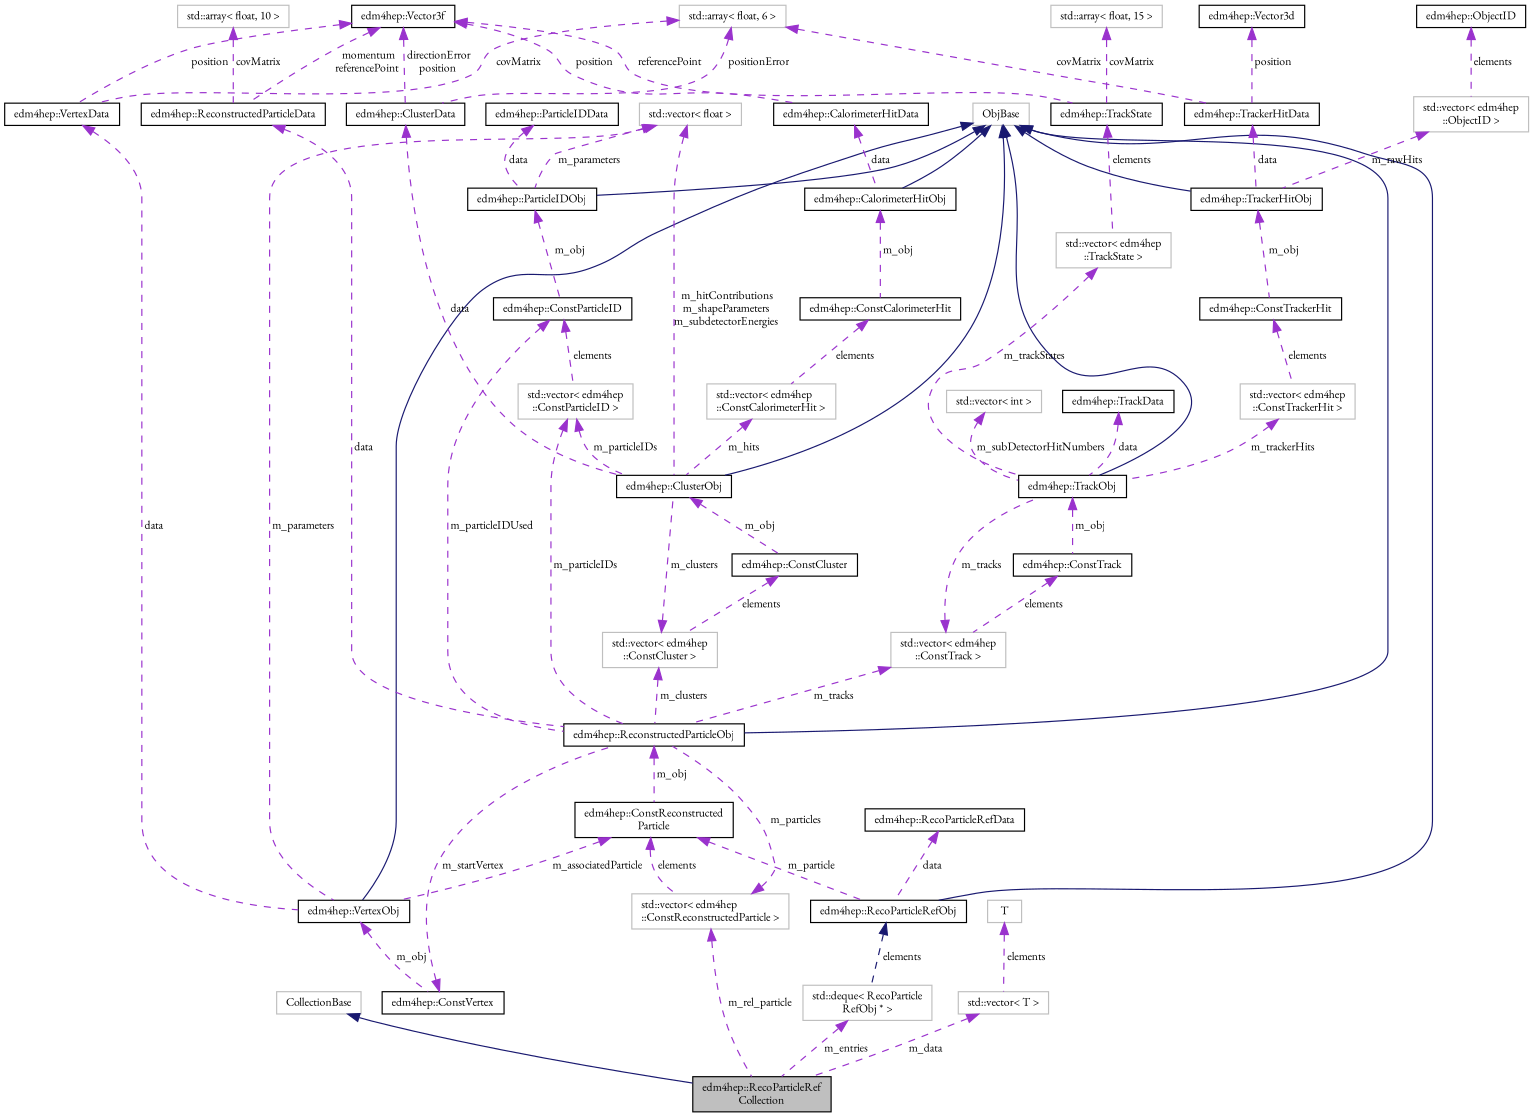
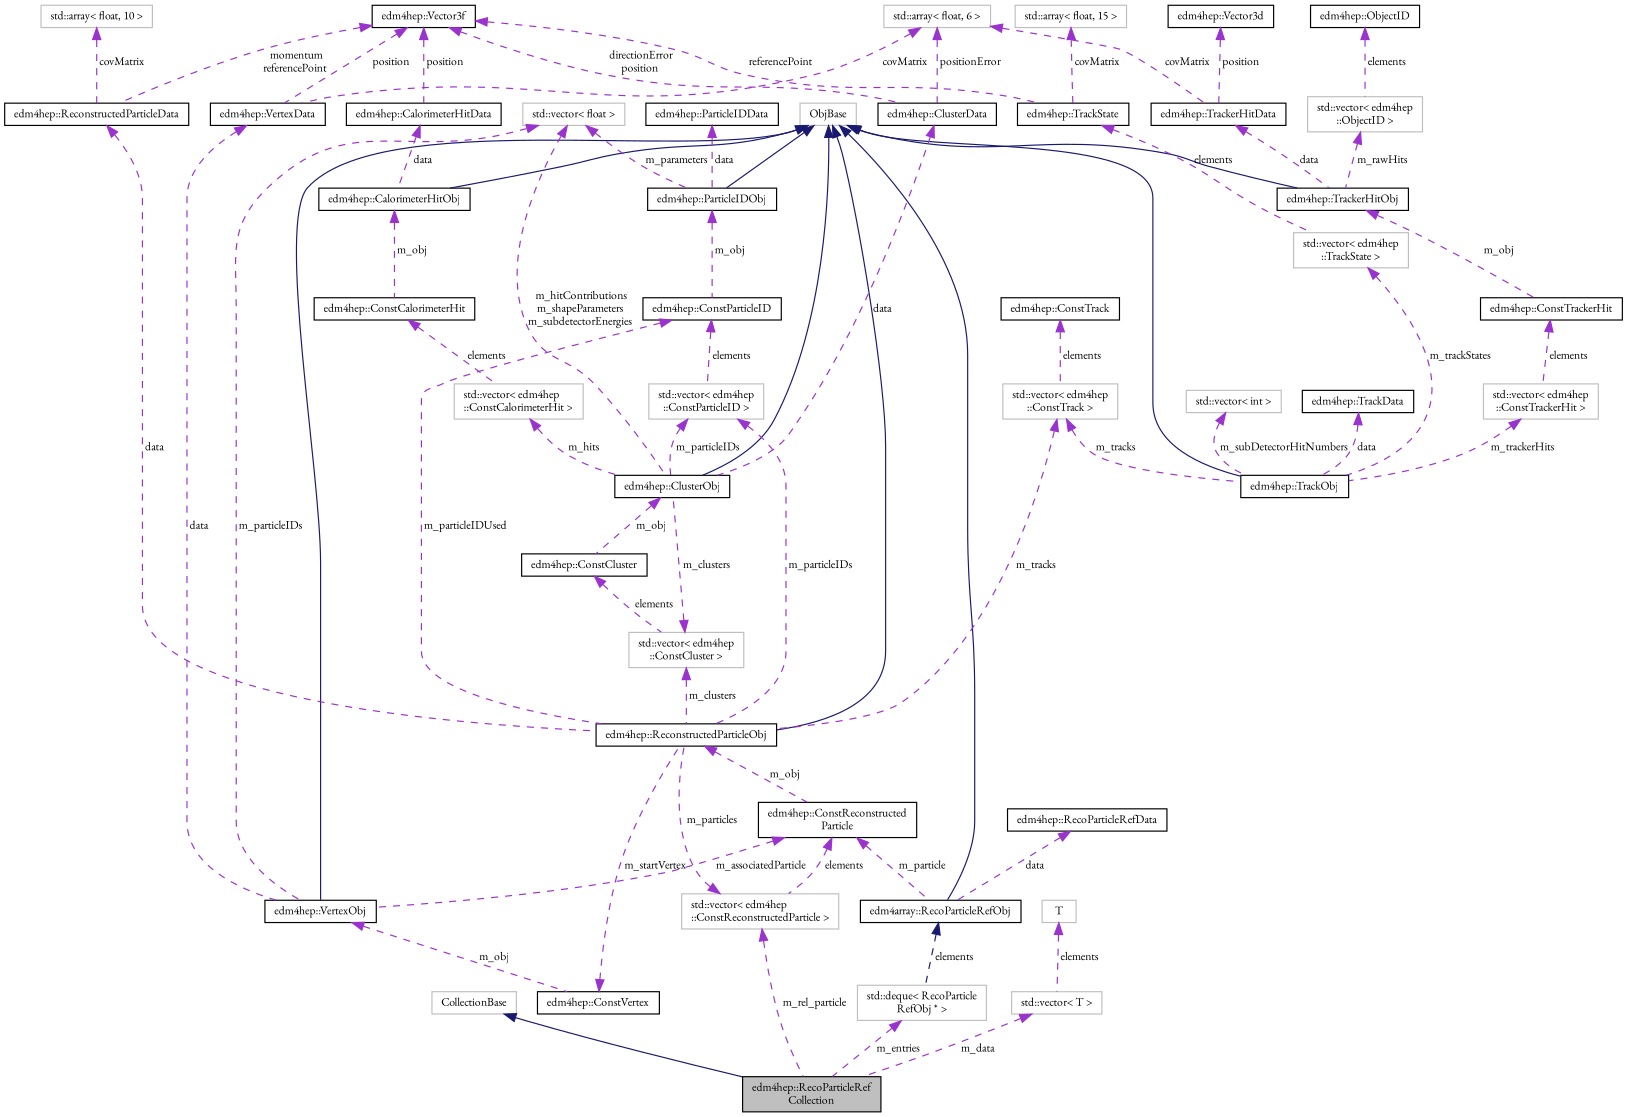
(302, 526) -> (270, 526)
(1073, 532) -> none
(889, 911) -> (941, 911)
